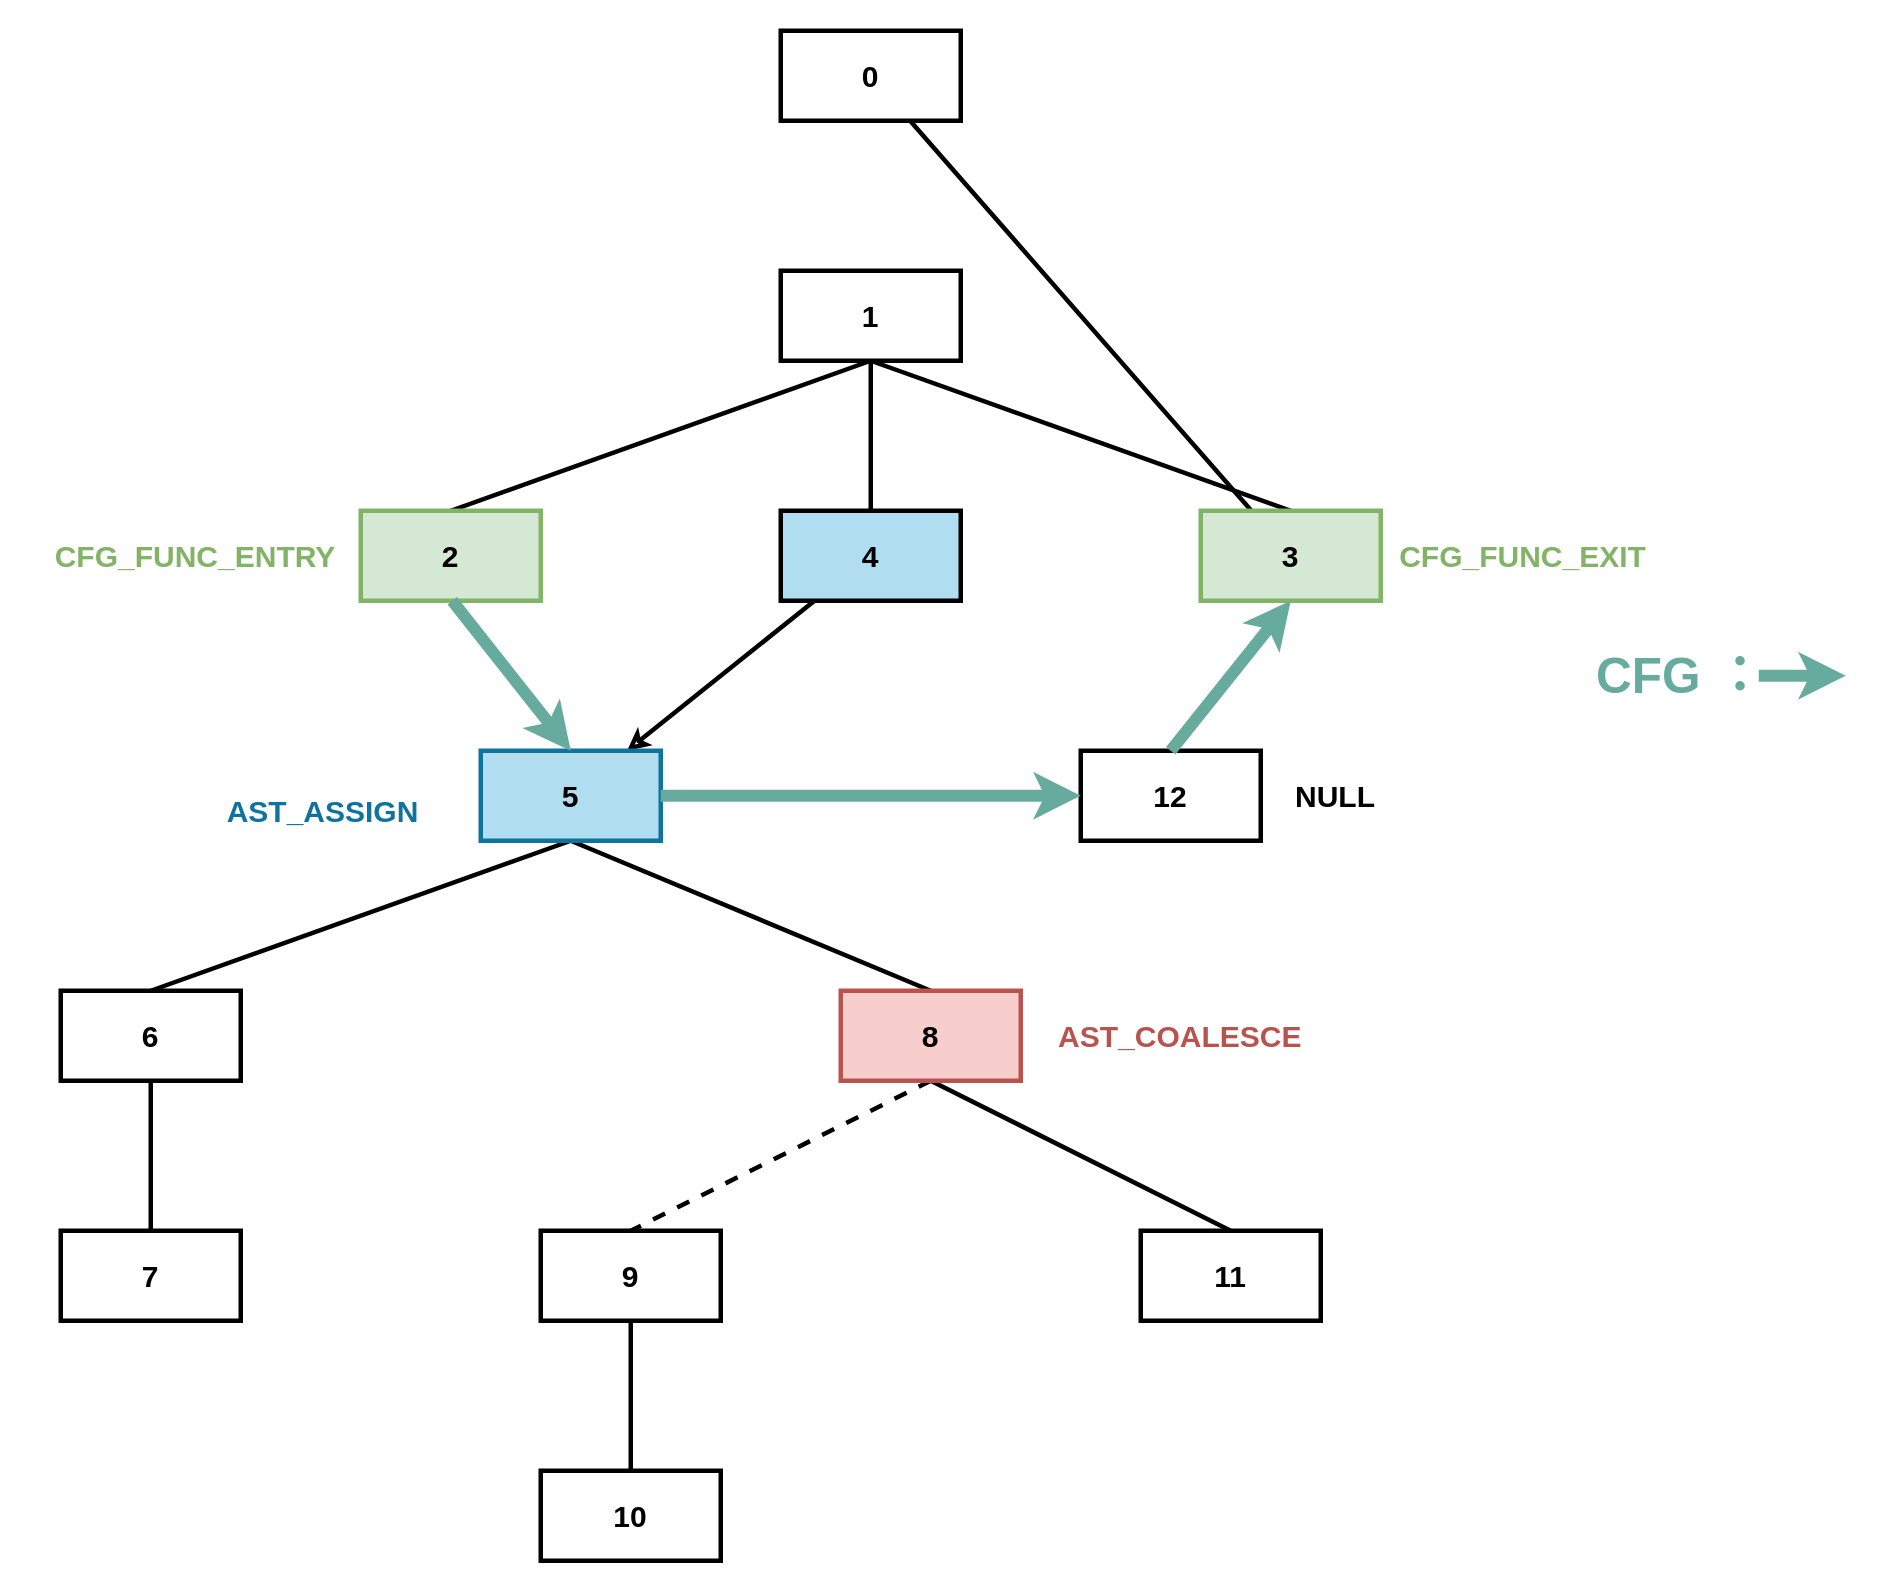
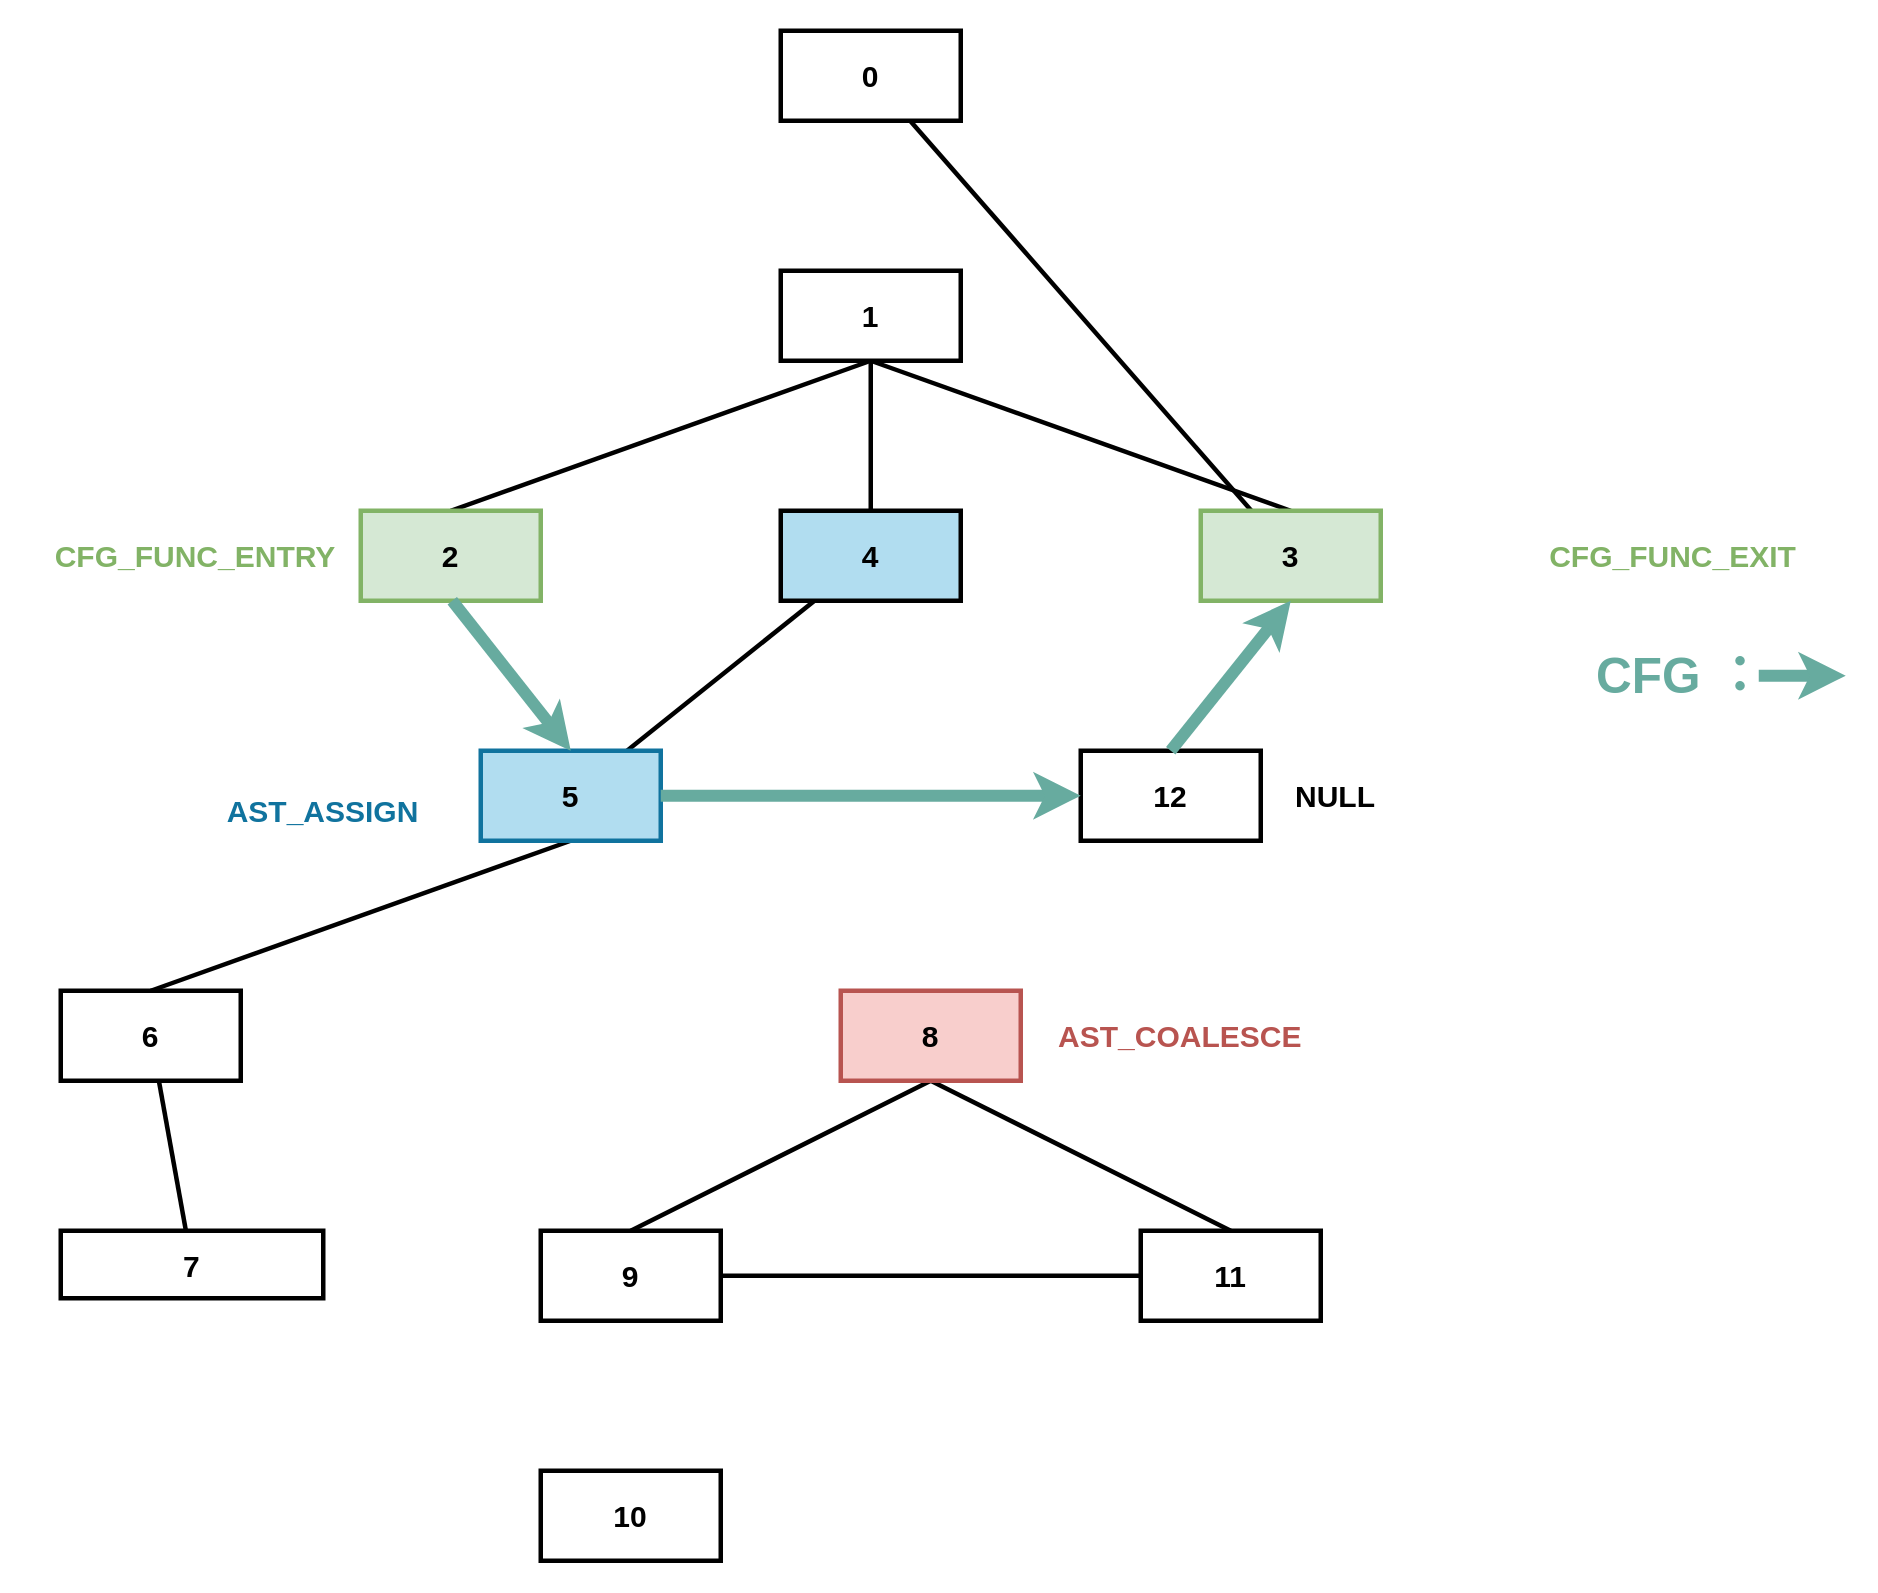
(1523, 556) -> (1673, 556)
(640, 740) -> (636, 744)
(749, 915) -> none
(912, 1090) -> (912, 1090)
(151, 1276) -> (192, 1265)
(631, 1395) -> (930, 1276)
